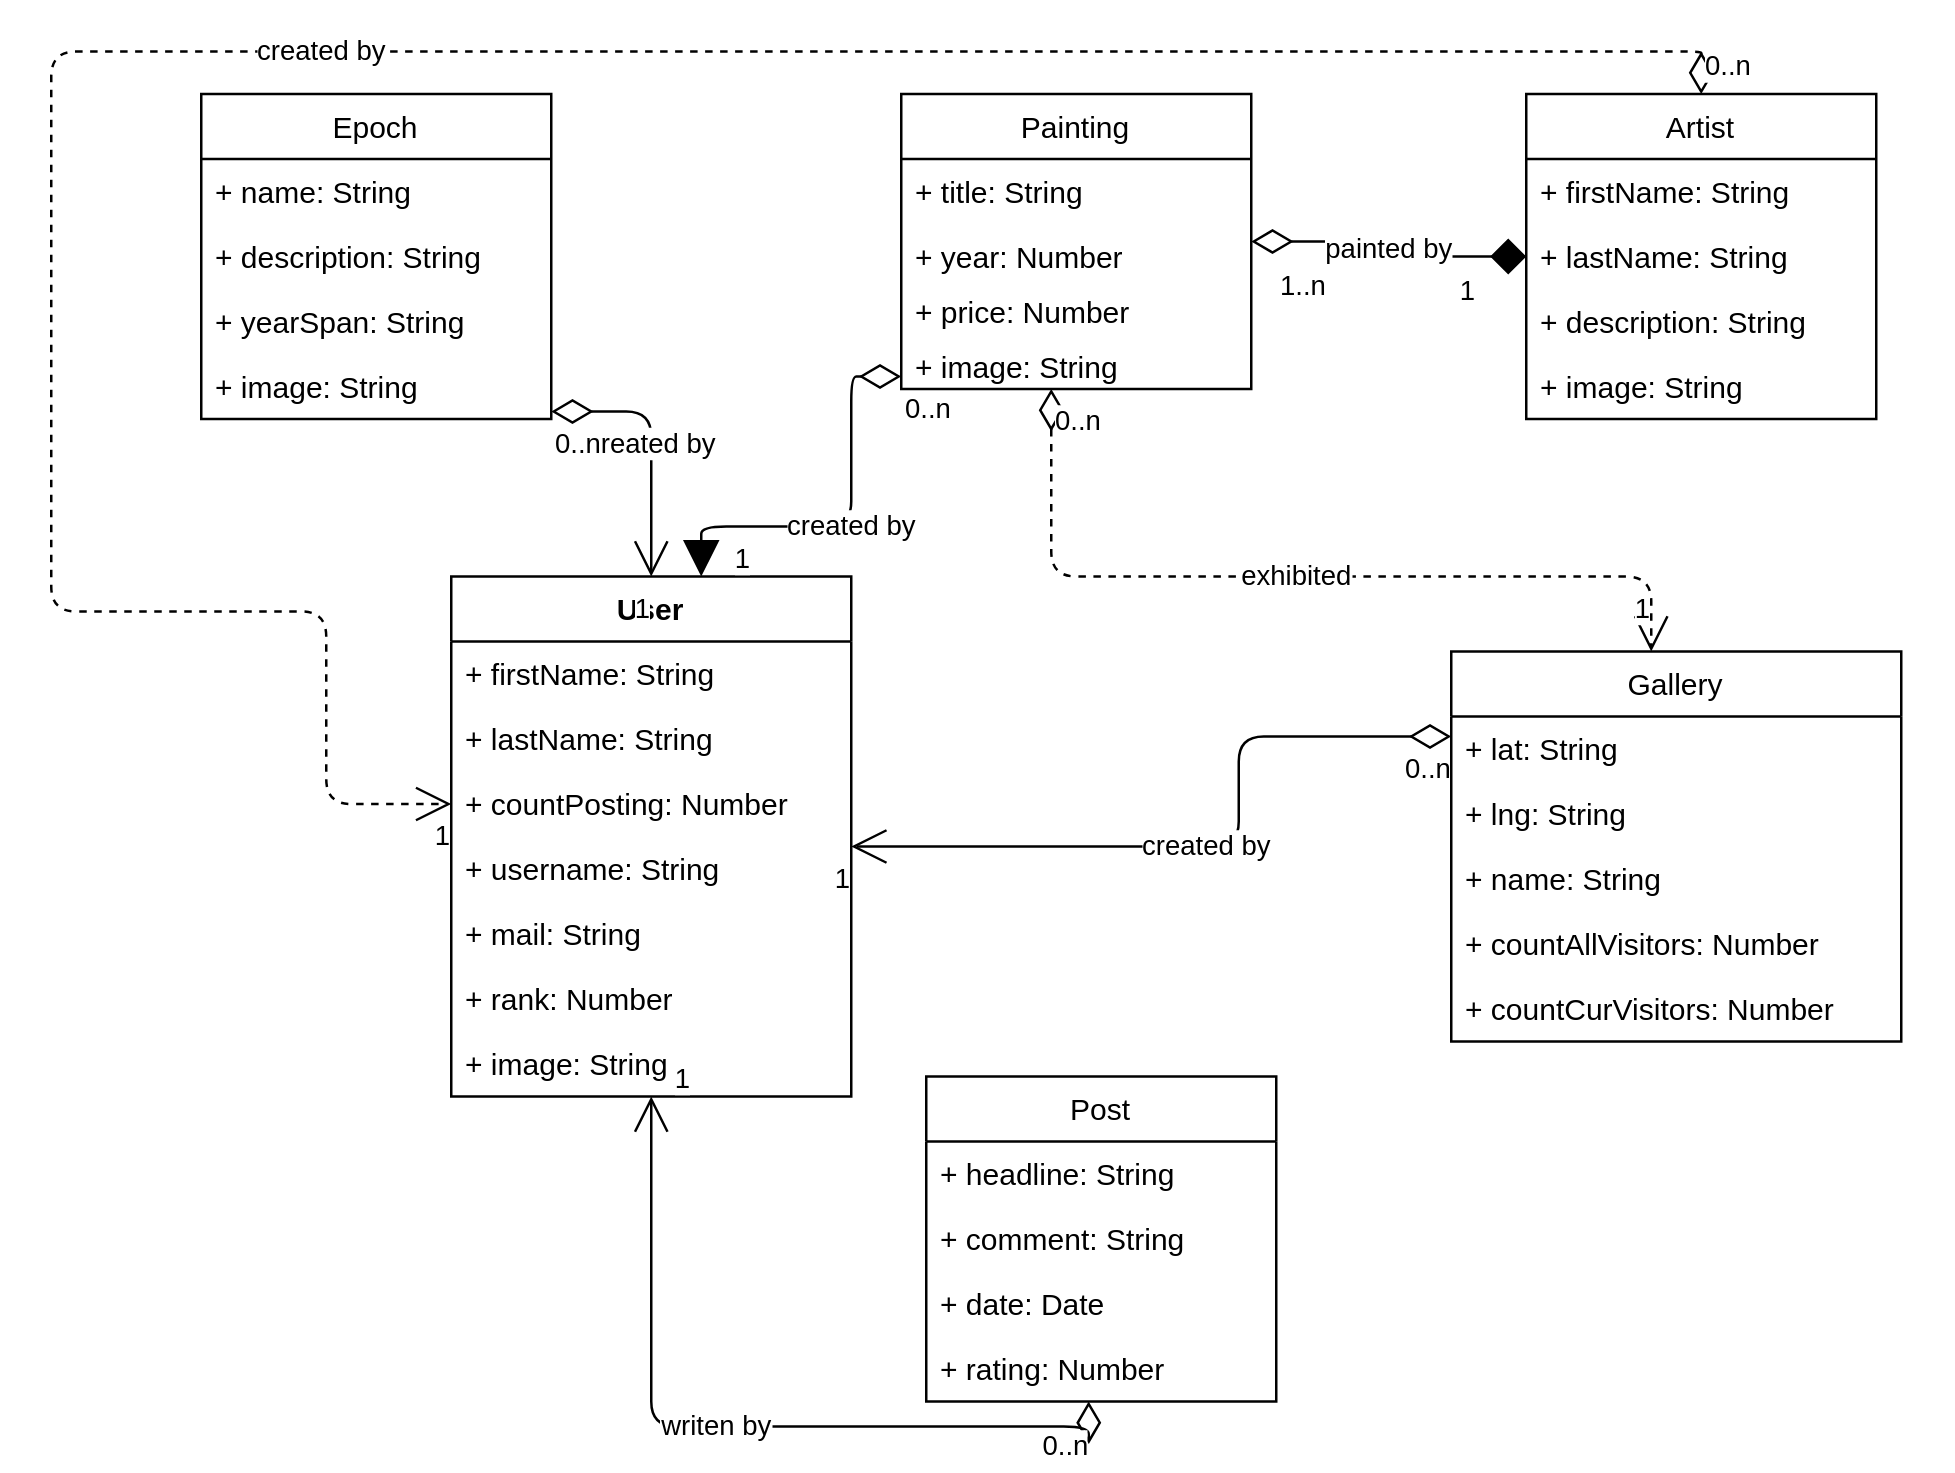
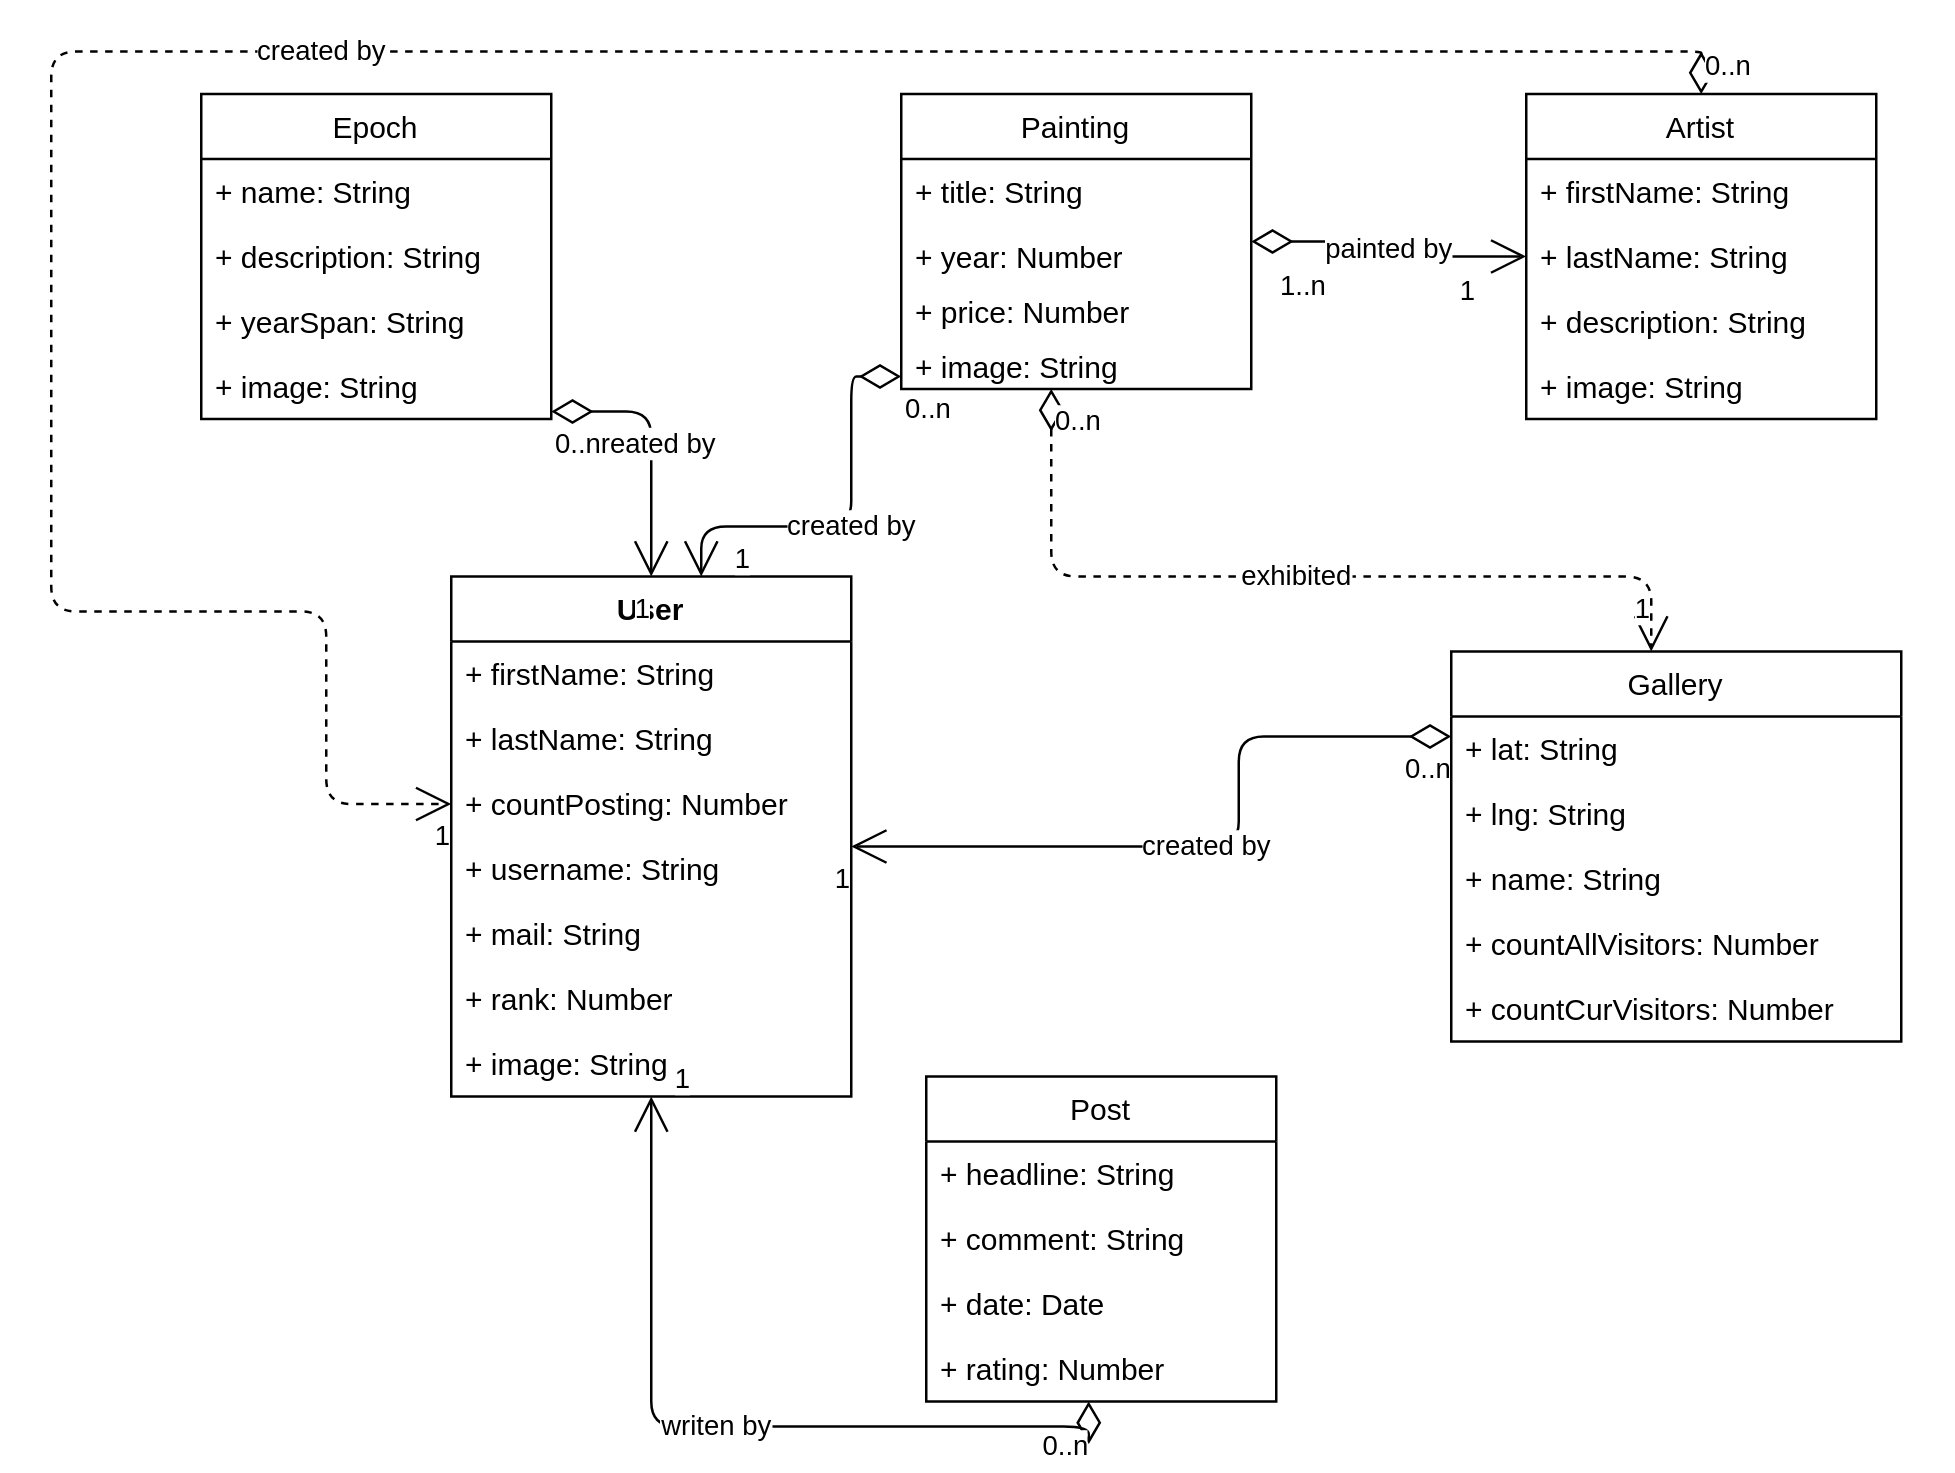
(1491, 256) -> (1506, 256)
(705, 529) -> (701, 545)
